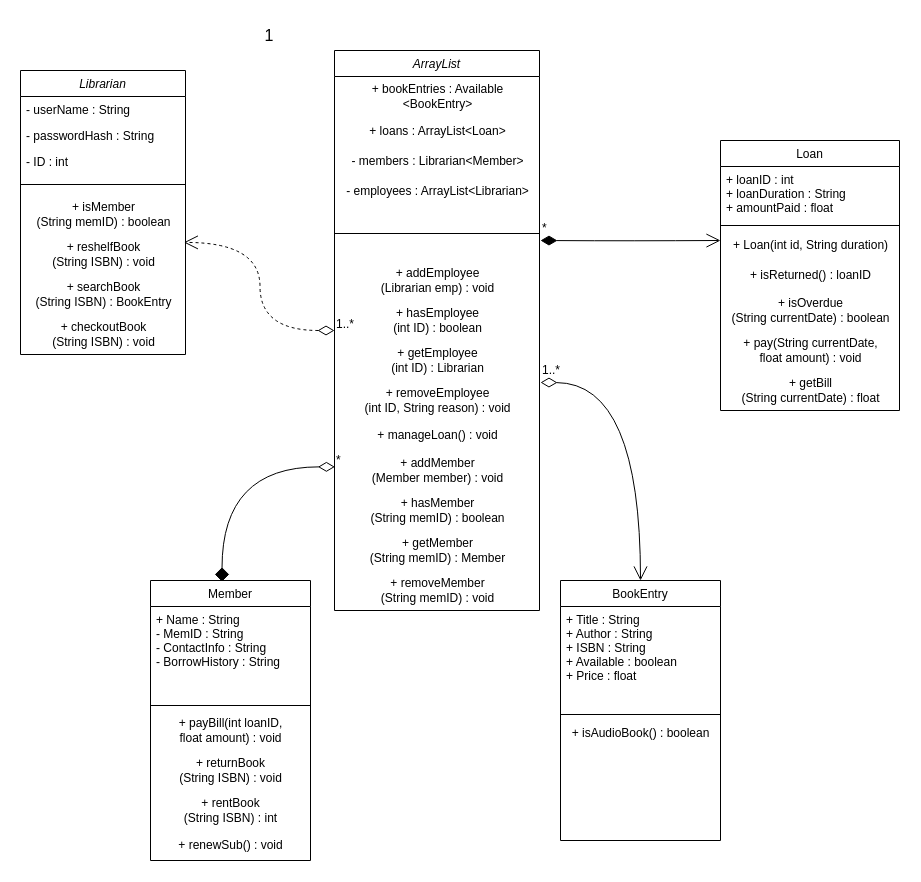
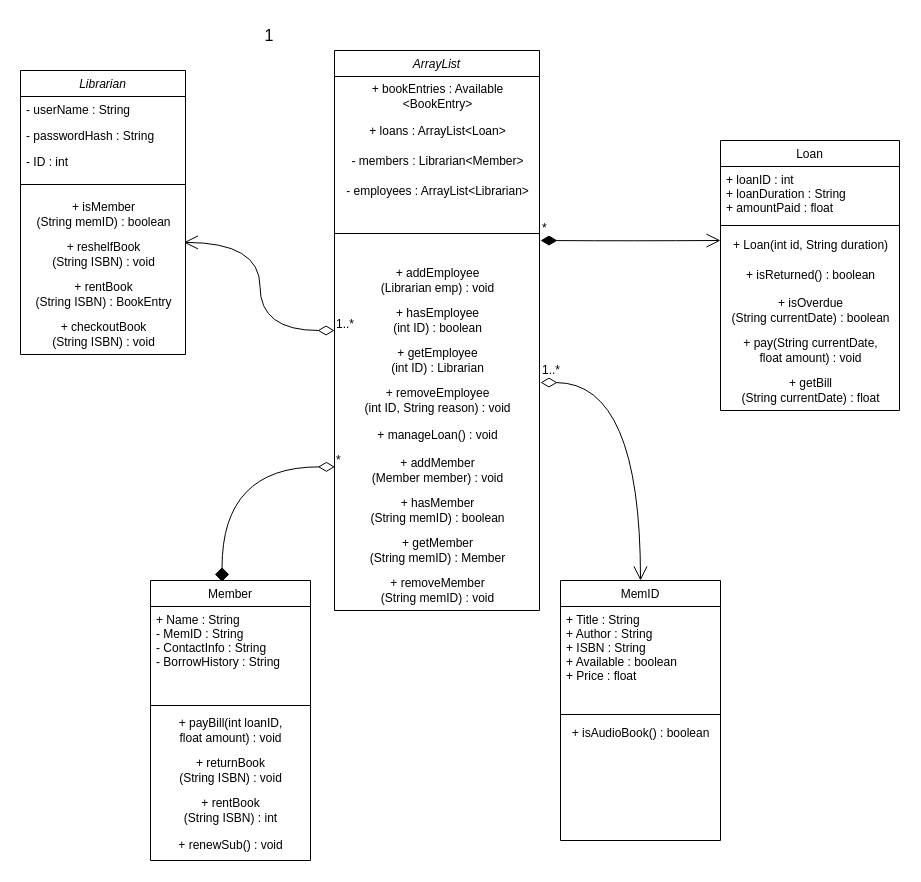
(811, 276) -> (811, 276)
(259, 280) -> (259, 280)
(104, 295) -> (104, 295)
(640, 594) -> (640, 594)
